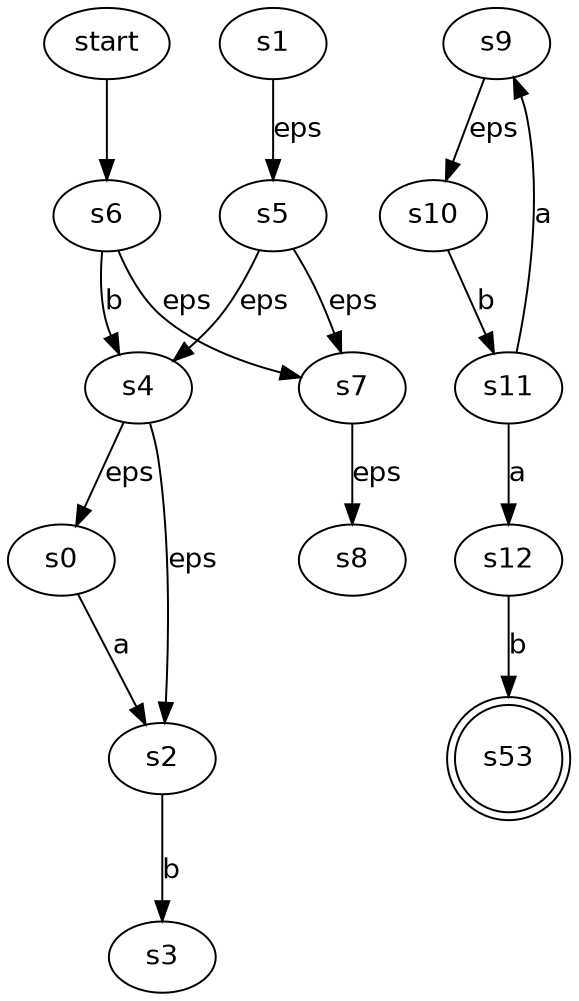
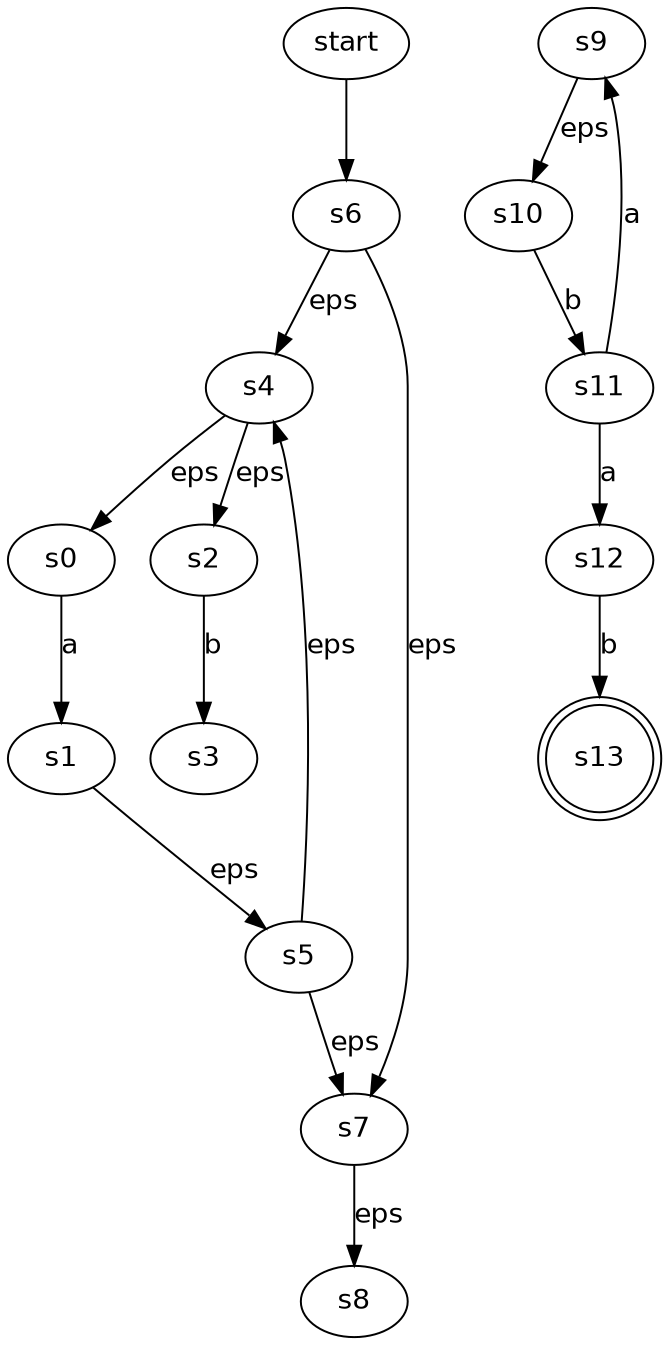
(115, 302) -> (333, 302)
(107, 650) -> (61, 649)
(509, 759) -> (600, 759)
